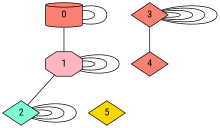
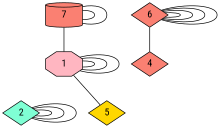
(64, 15) -> (64, 15)
(150, 15) -> (150, 15)
(41, 90) -> (87, 90)
